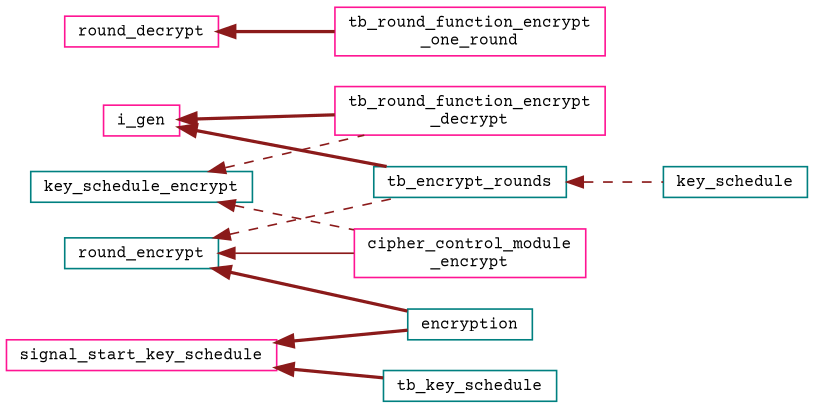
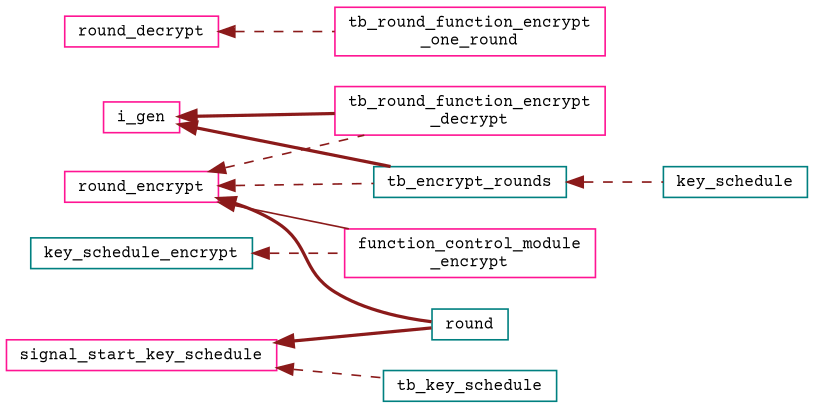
(285, 32) -> (285, 32)
(274, 156) -> (281, 155)
(142, 253) -> (142, 187)
(470, 253) -> (470, 253)
(470, 324) -> (470, 324)
(338, 374) -> (338, 374)
